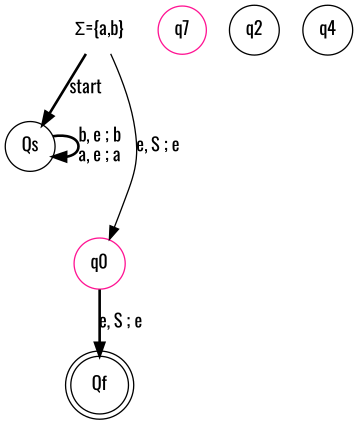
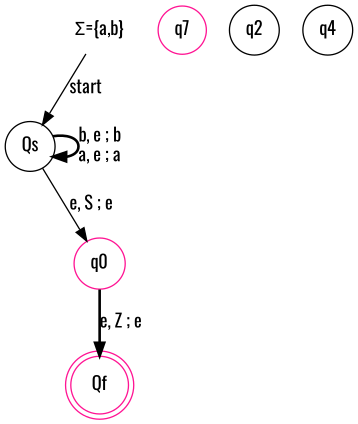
(68, 84) -> (68, 84)
(136, 140) -> (61, 199)
(121, 323) -> (121, 323)
(100, 385) -> (100, 385)
